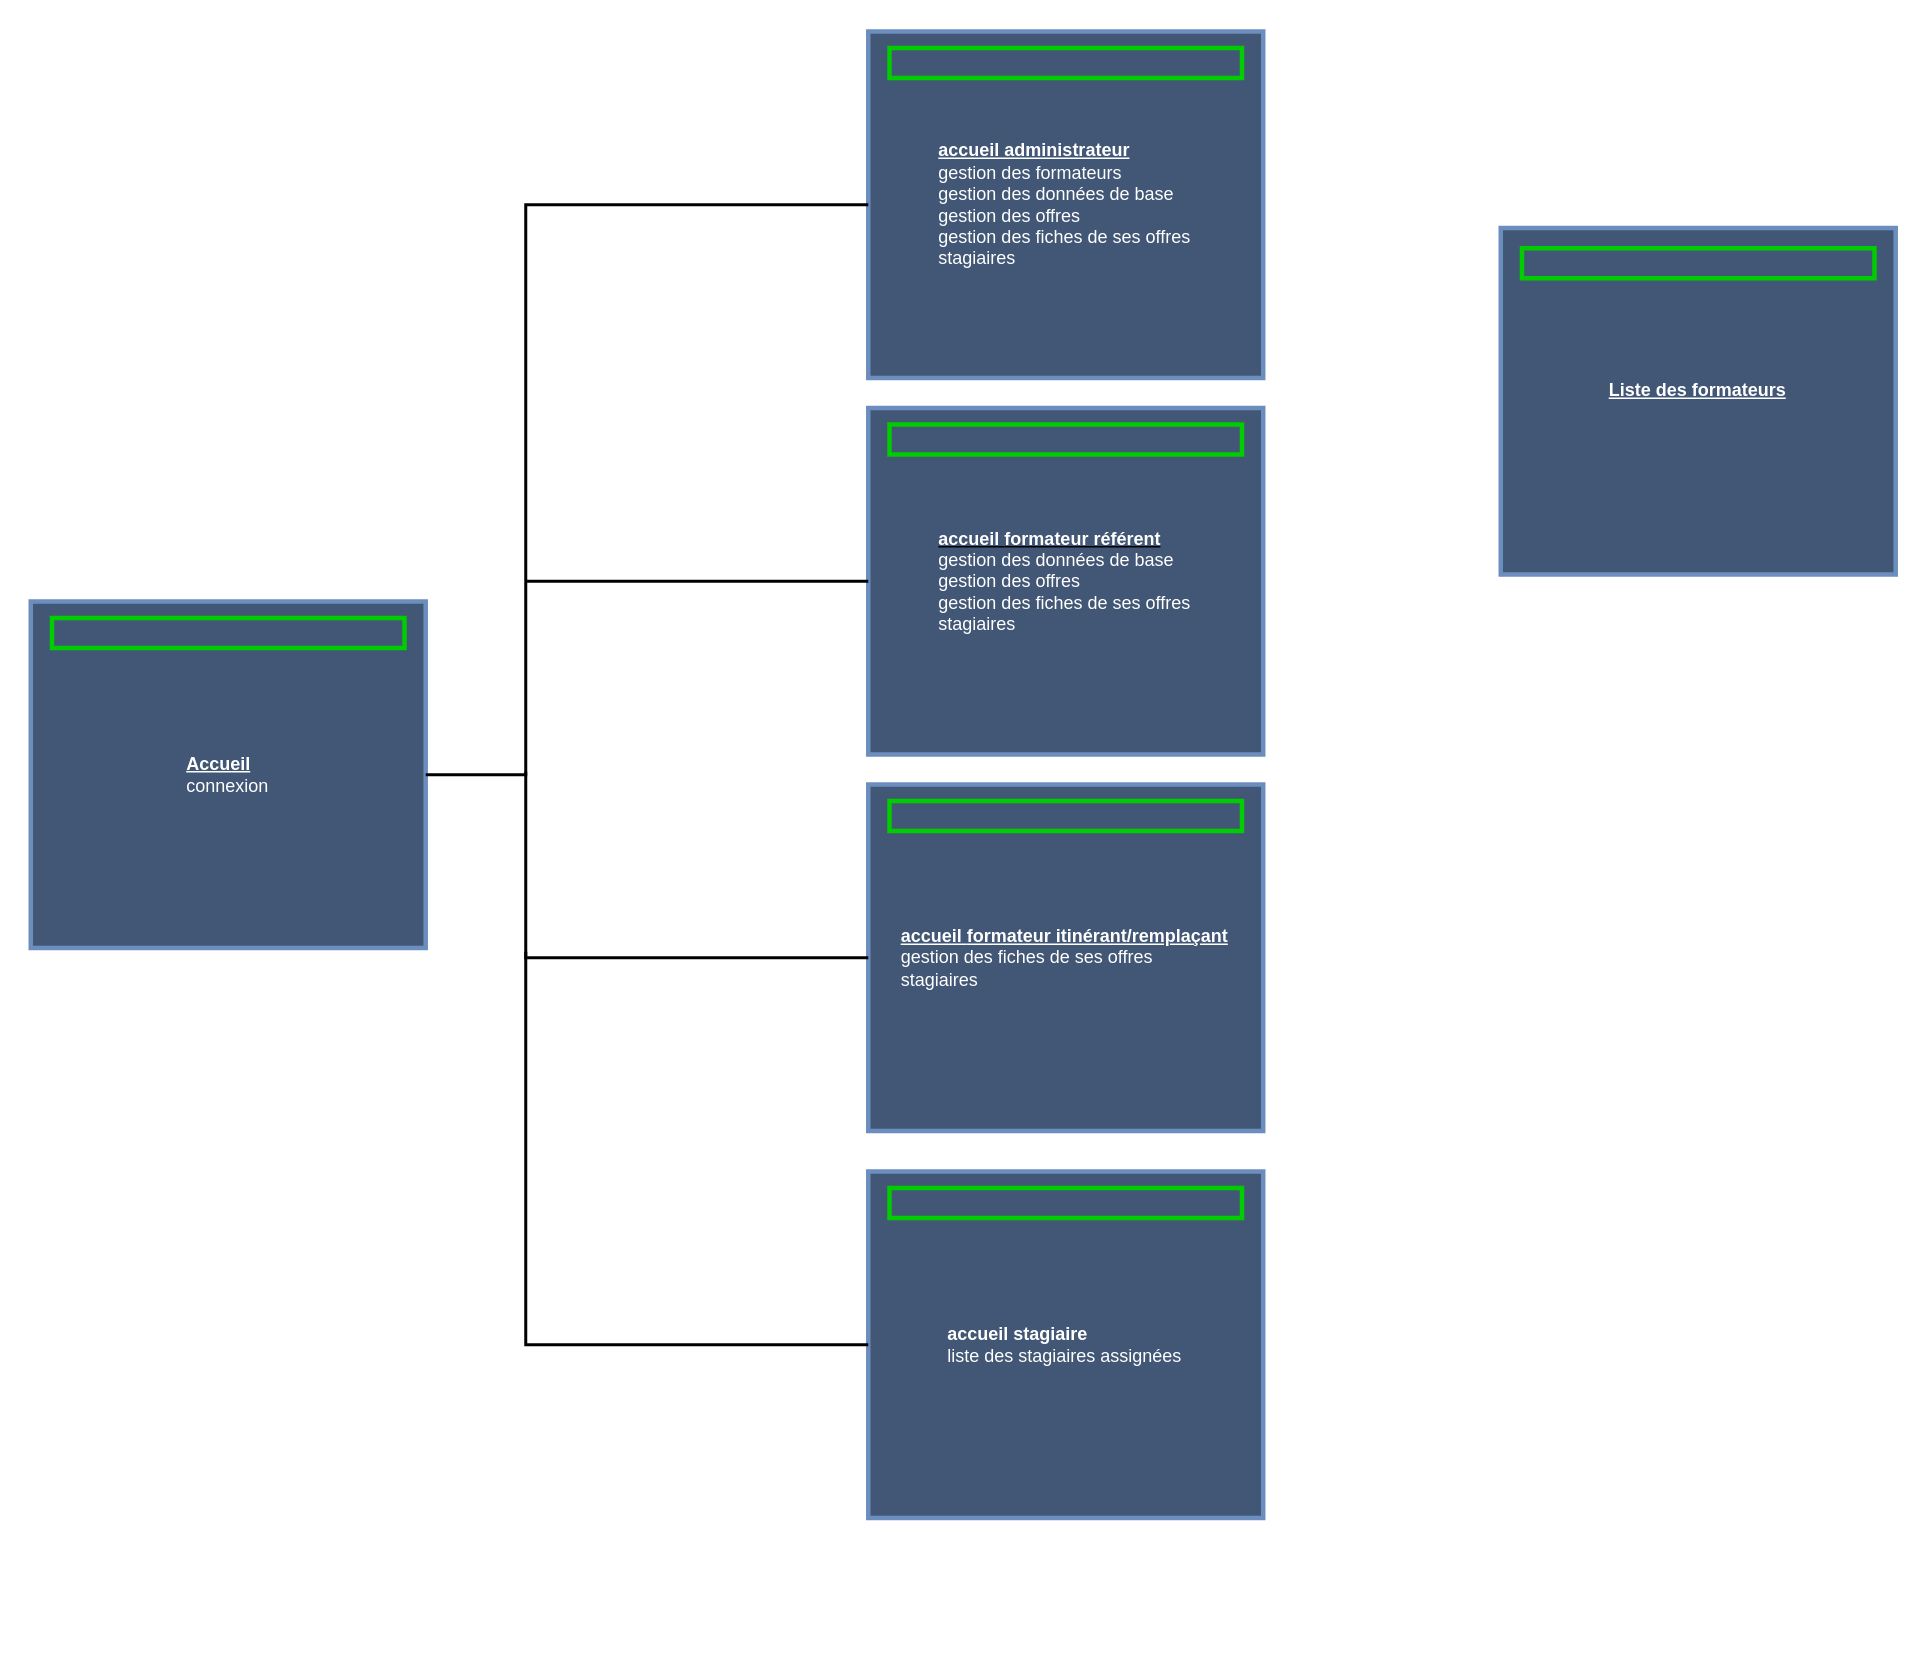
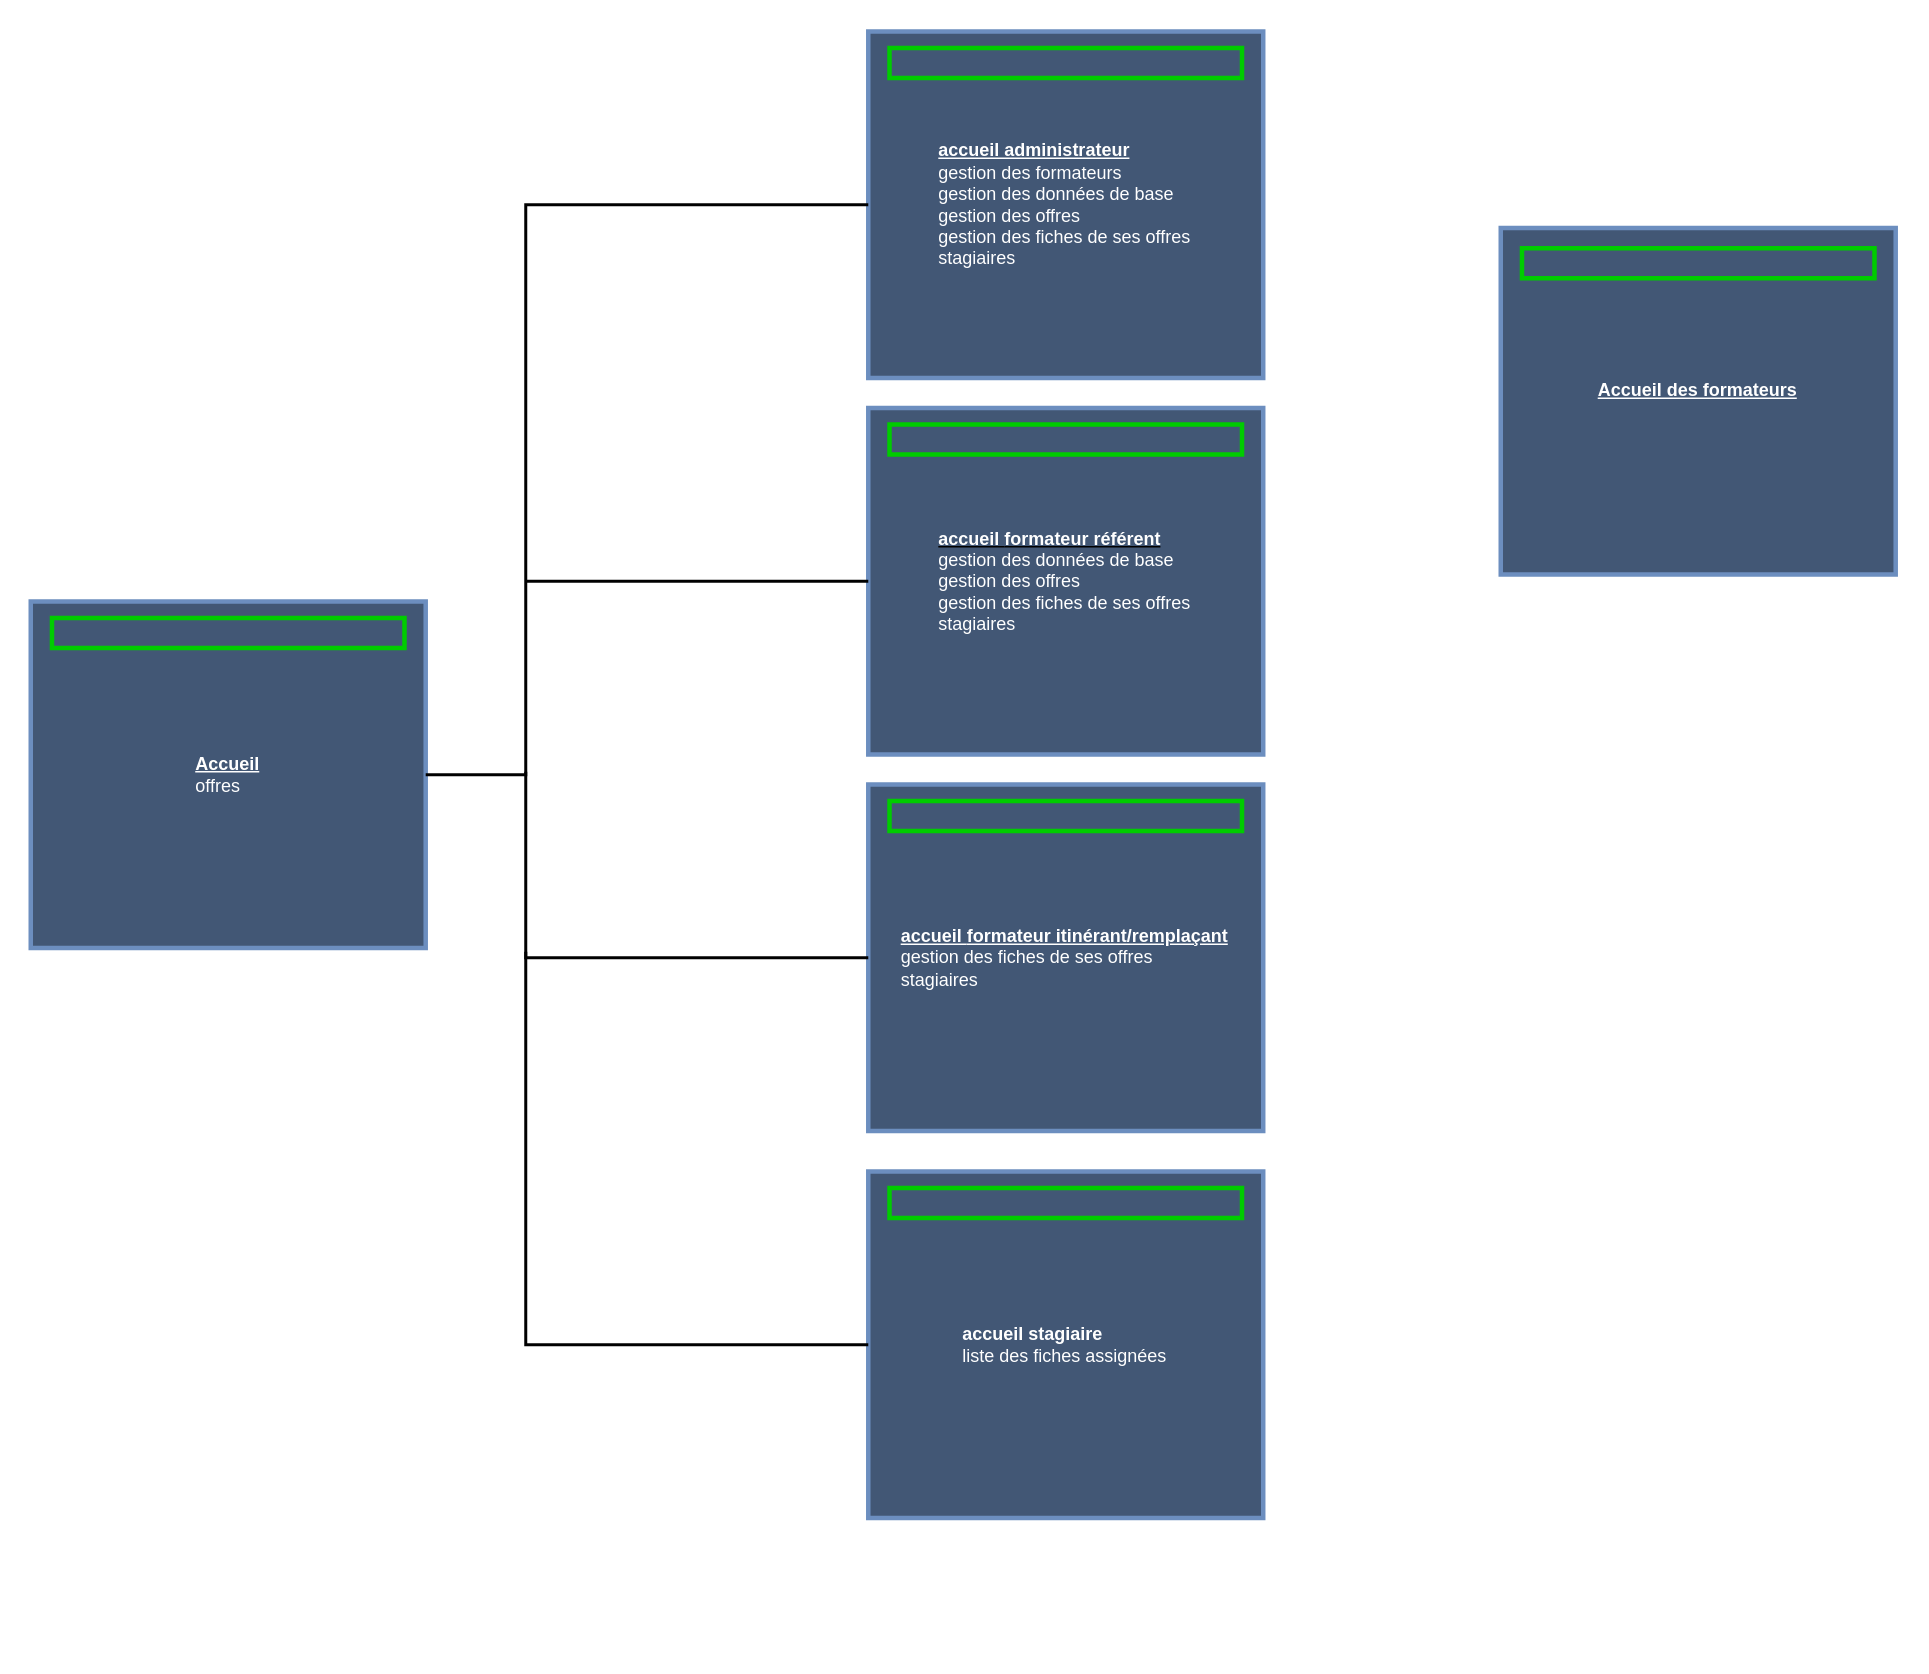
(1698, 401) -> (1698, 401)
(228, 775) -> (228, 775)
(1065, 1345) -> (1065, 1345)
